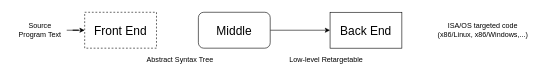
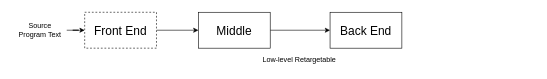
none -> (192, 30)
(234, 30) -> (234, 30)
(483, 30) -> none
(180, 60) -> none
(327, 60) -> (300, 60)
